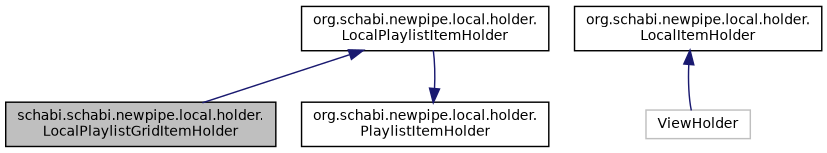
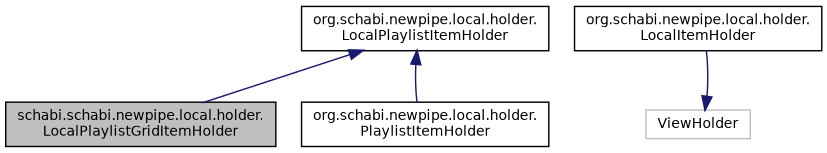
(435, 69) -> (416, 84)
(689, 88) -> (708, 73)
